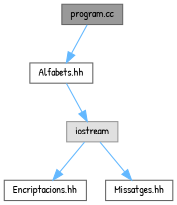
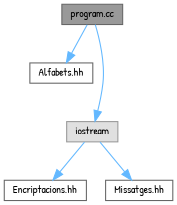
(74, 98) -> (103, 68)
